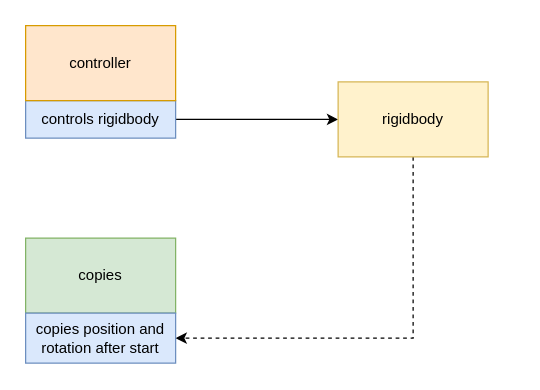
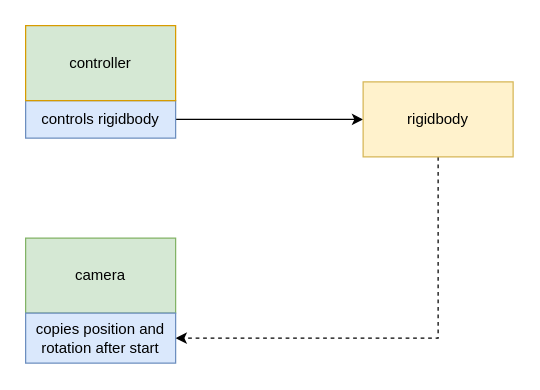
(101, 63) -> (101, 63)
(413, 119) -> (438, 119)
(101, 276) -> (101, 276)
